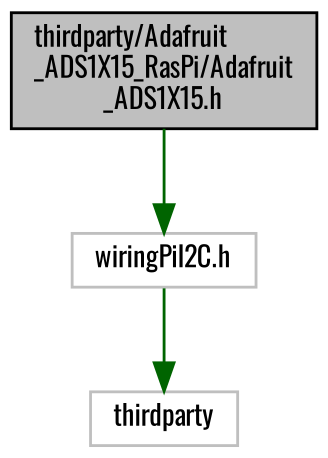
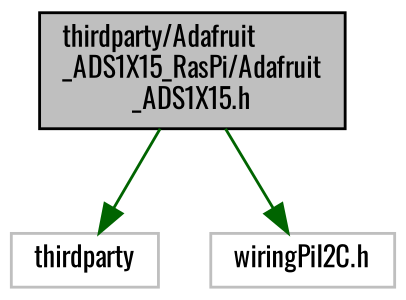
(164, 325) -> (137, 168)
